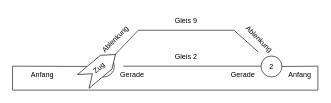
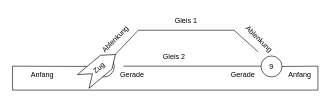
(186, 21) -> (186, 21)
(186, 57) -> (174, 57)
(272, 67) -> (272, 67)
